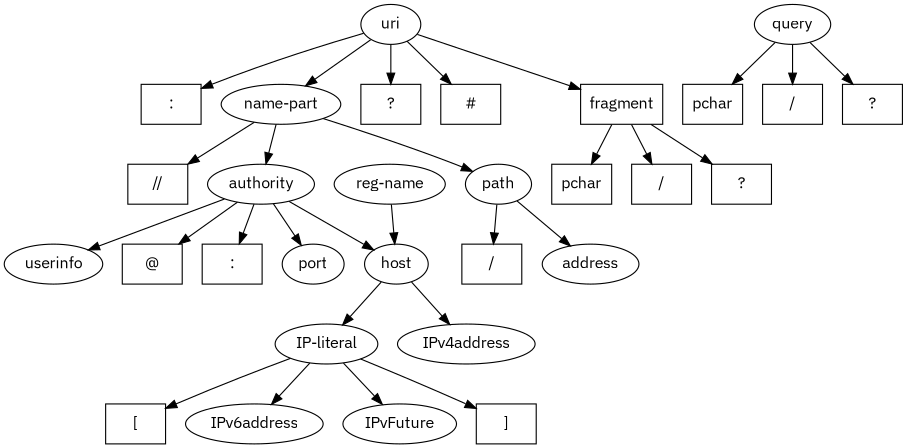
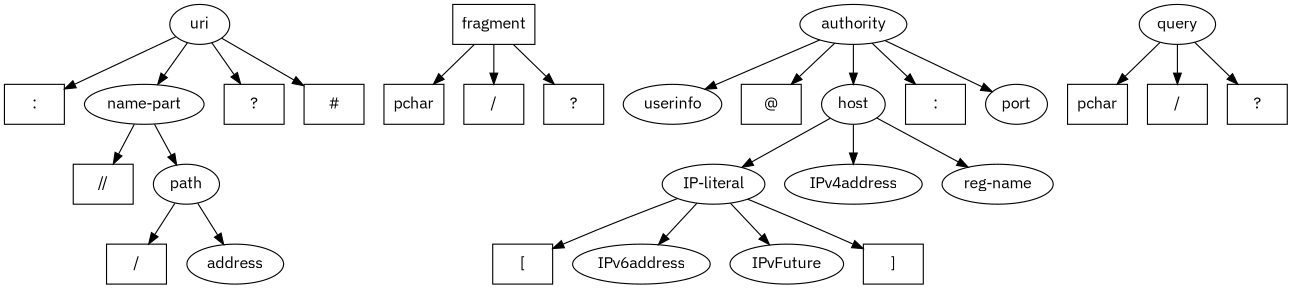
(494, 60) -> none
(272, 139) -> none
(393, 219) -> (918, 140)
